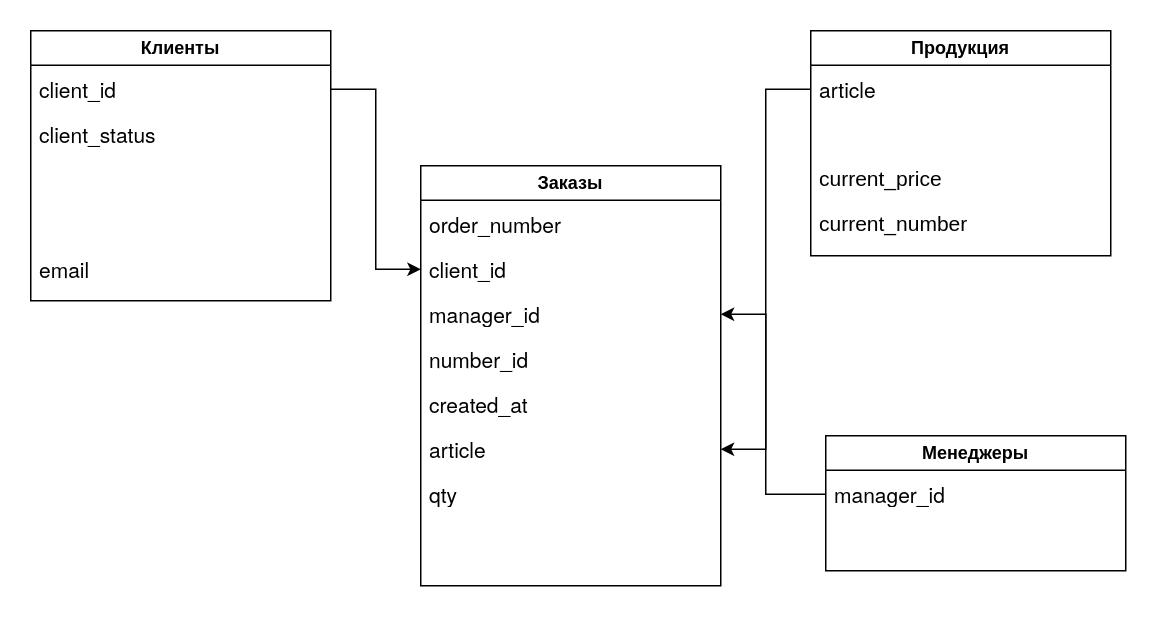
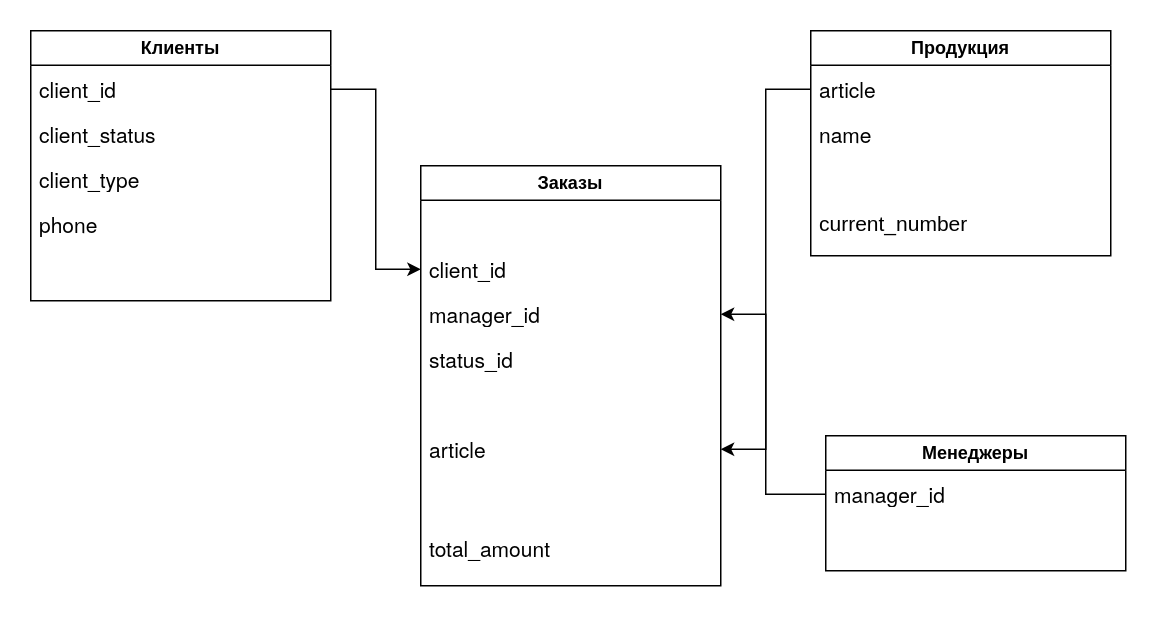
none -> (961, 134)
none -> (181, 179)
(961, 179) -> none
none -> (181, 224)
(571, 224) -> none
(181, 269) -> none
(473, 359) -> (473, 359)
(571, 404) -> none
(571, 494) -> none
none -> (571, 548)
